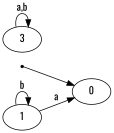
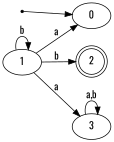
none -> (92, 62)
none -> (54, 92)
